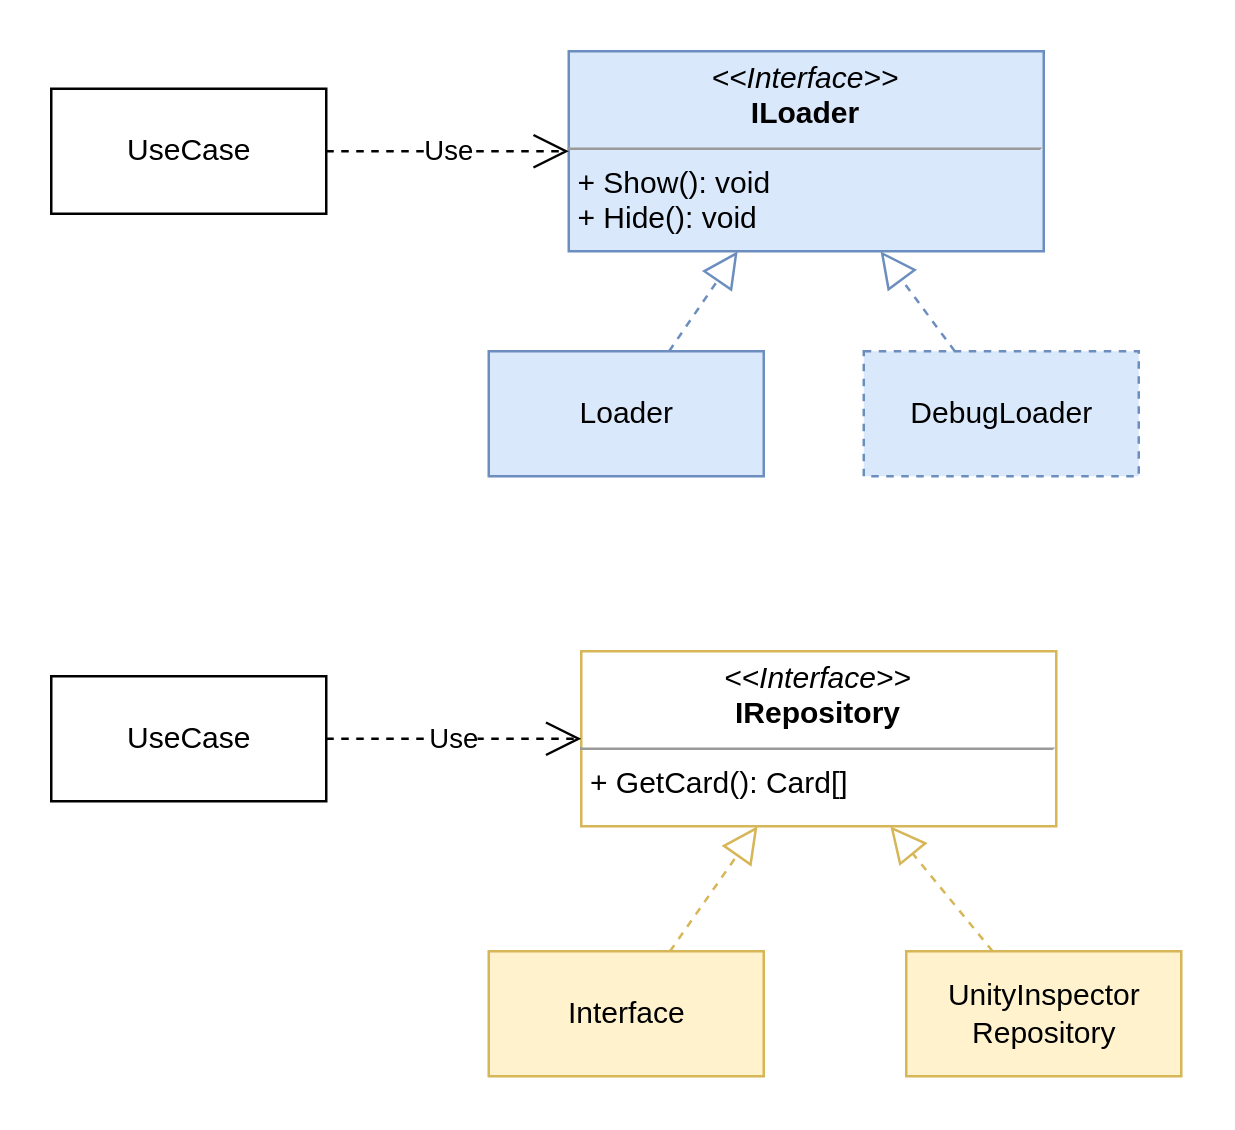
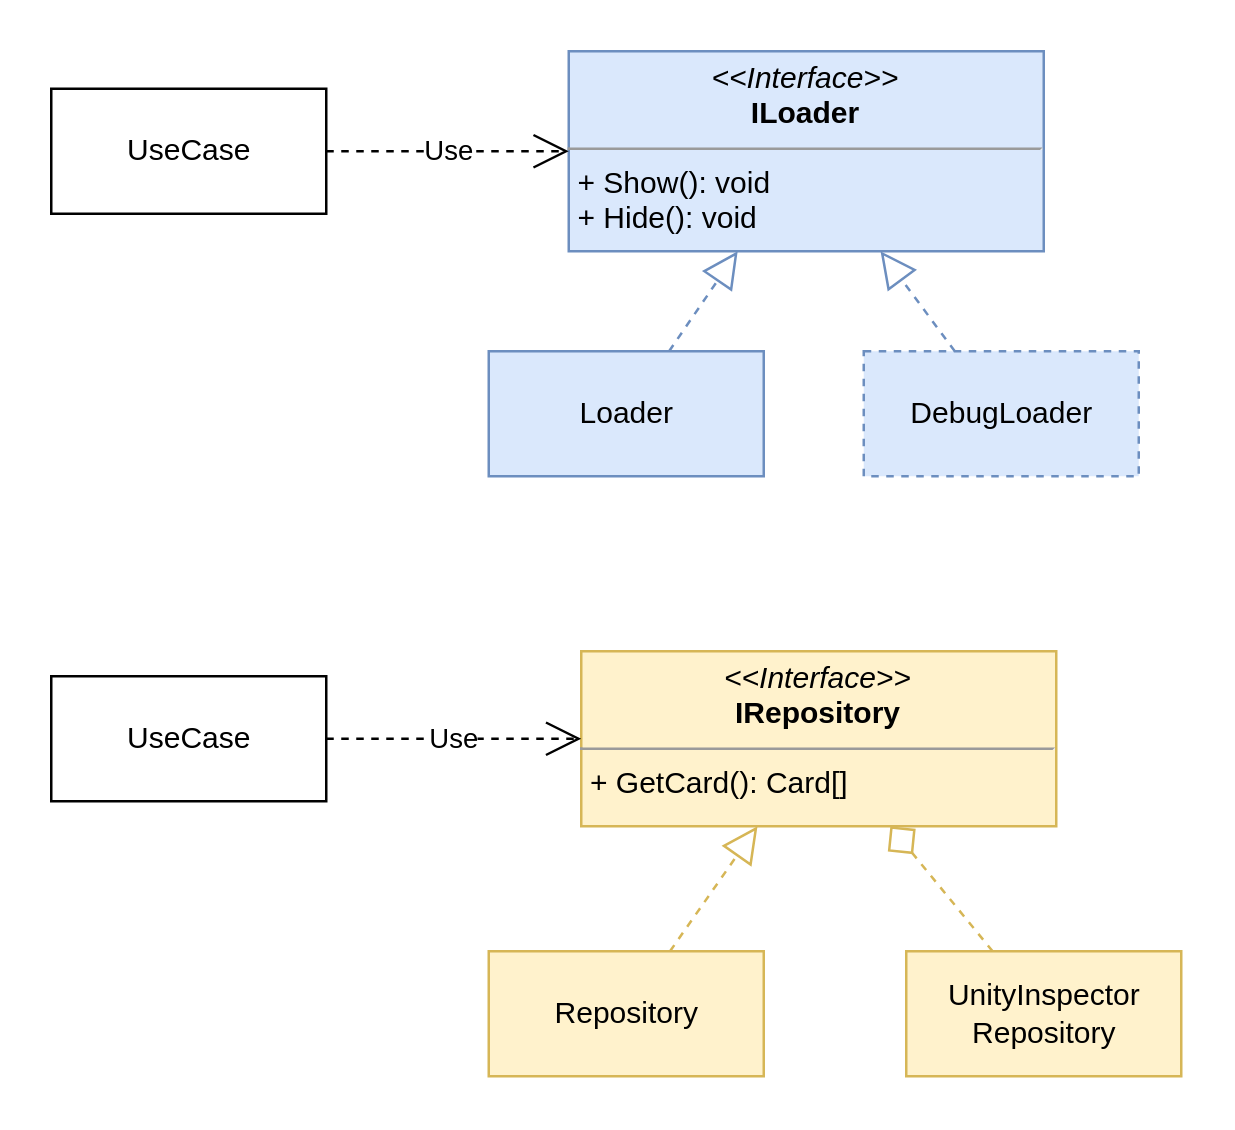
(819, 739) -> (819, 739)
(913, 854) -> (913, 854)
(628, 1014) -> (628, 1014)
